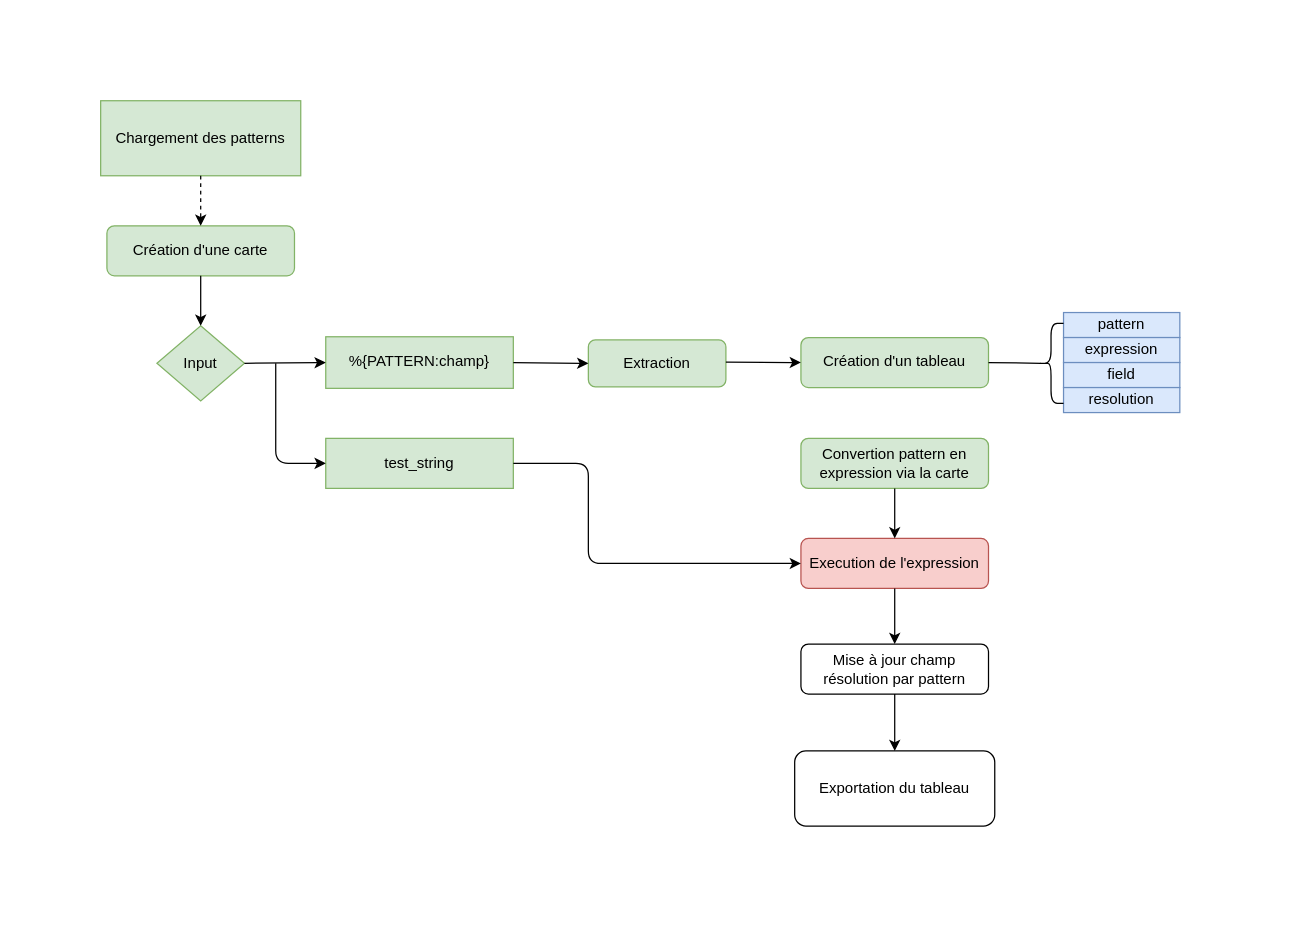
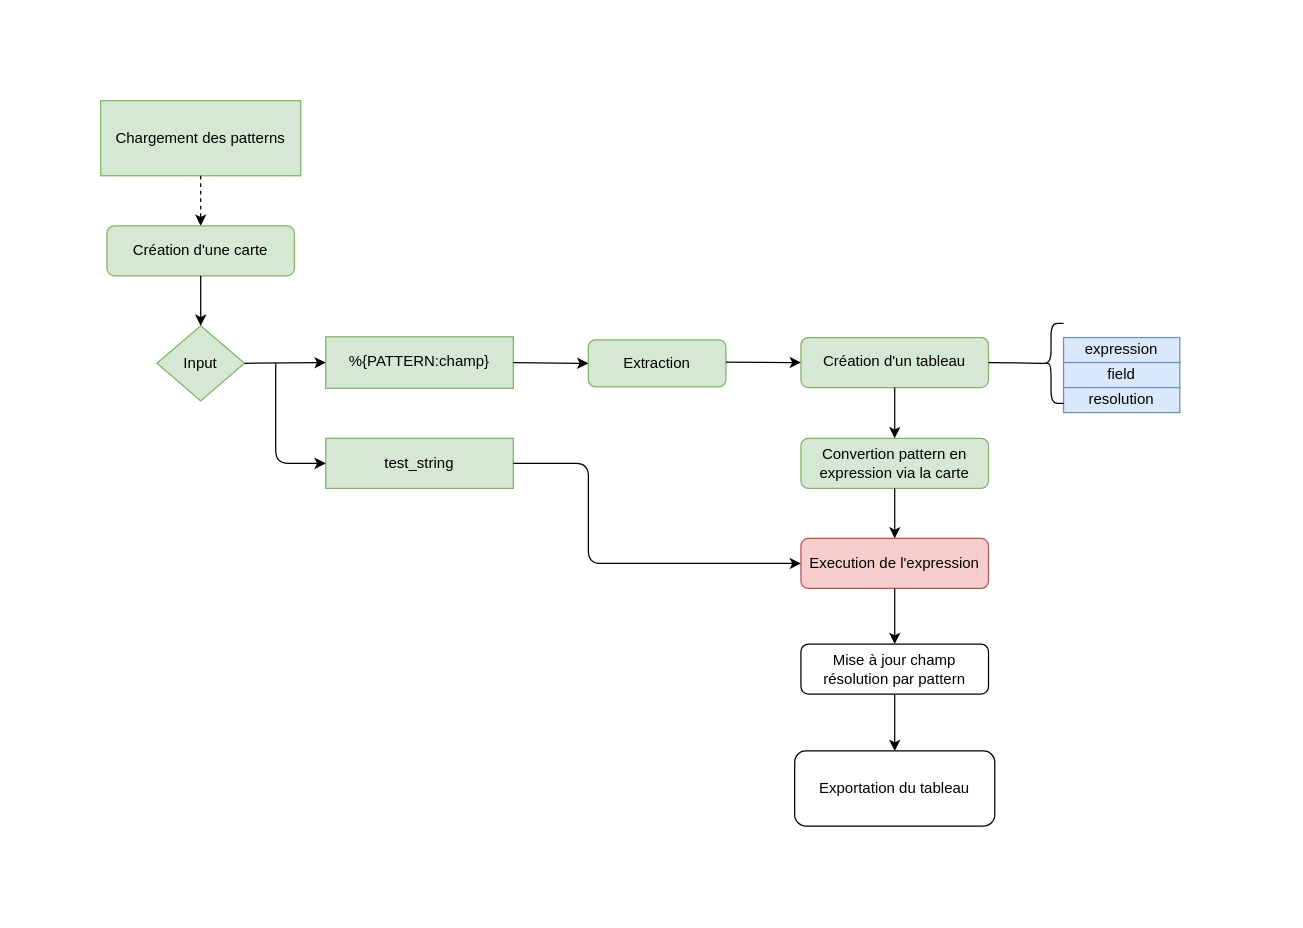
(1121, 325) -> none
none -> (894, 409)
